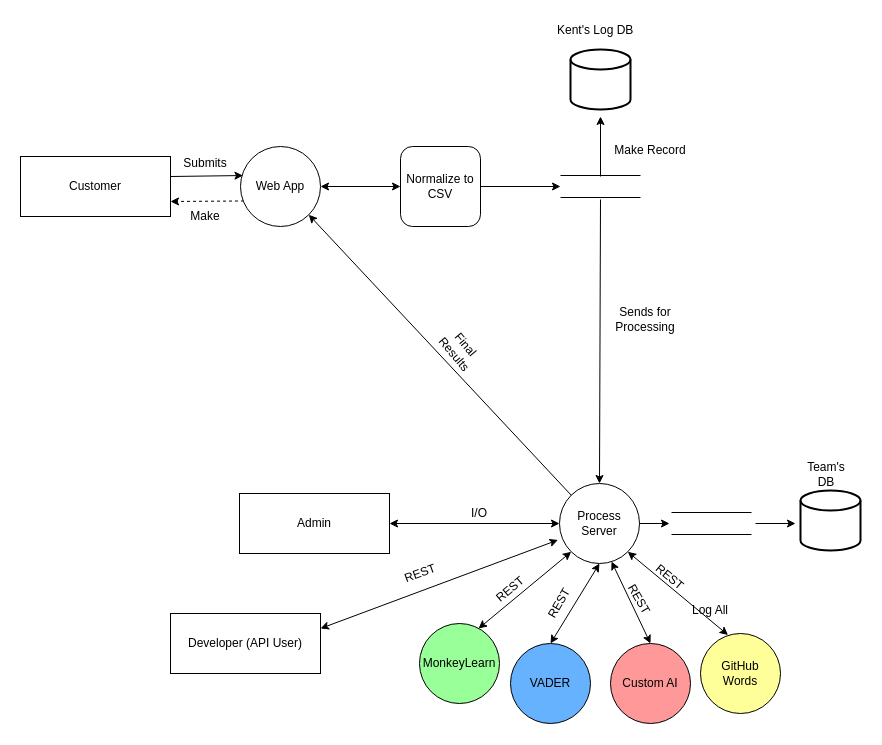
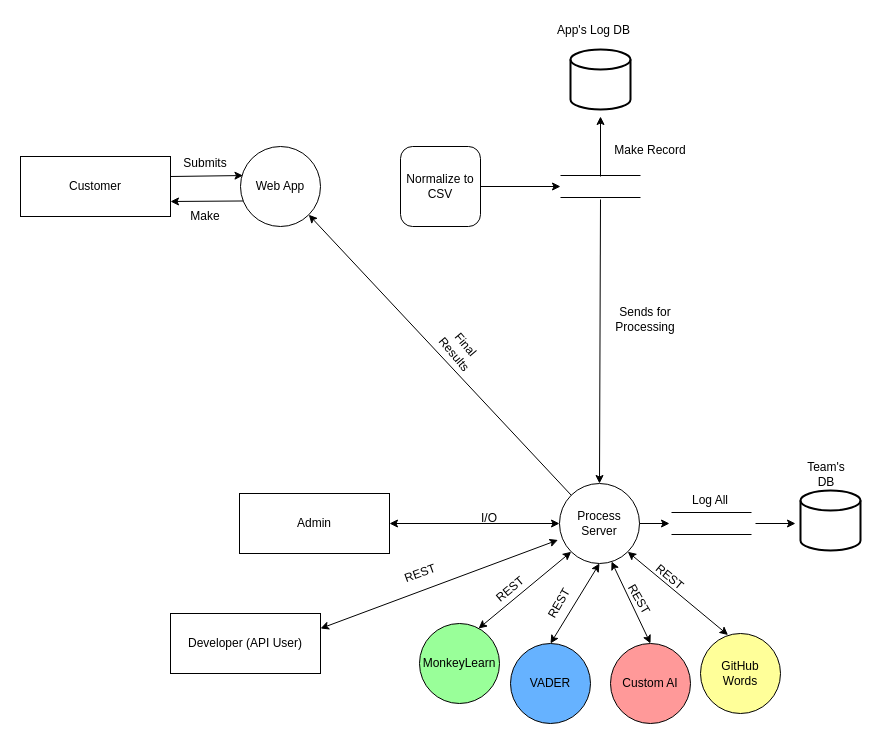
(597, 31) -> (593, 31)
(360, 187) -> none
(210, 201) -> (210, 201)
(480, 514) -> (490, 519)
(711, 611) -> (711, 501)
